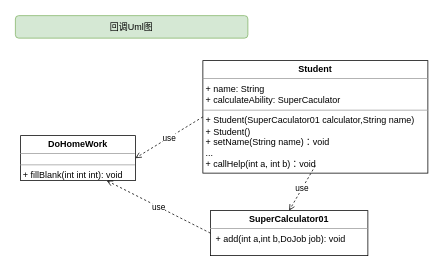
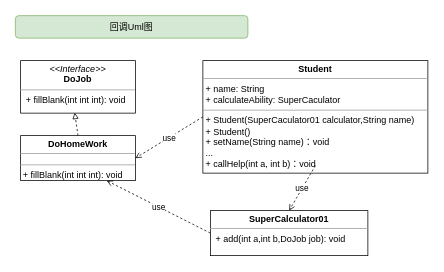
none -> (78, 87)
none -> (77, 127)
